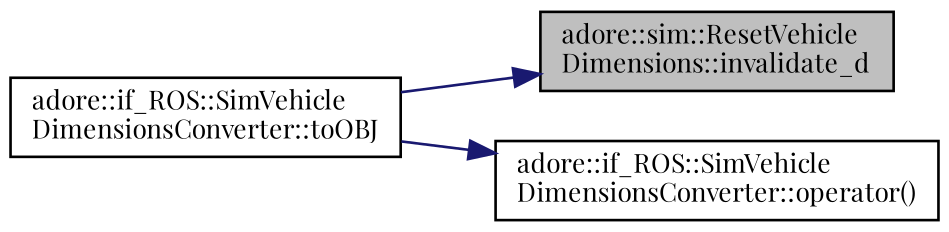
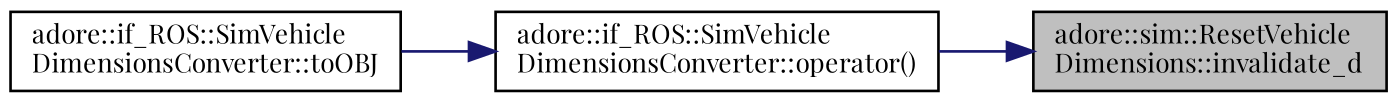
(457, 85) -> (973, 51)
